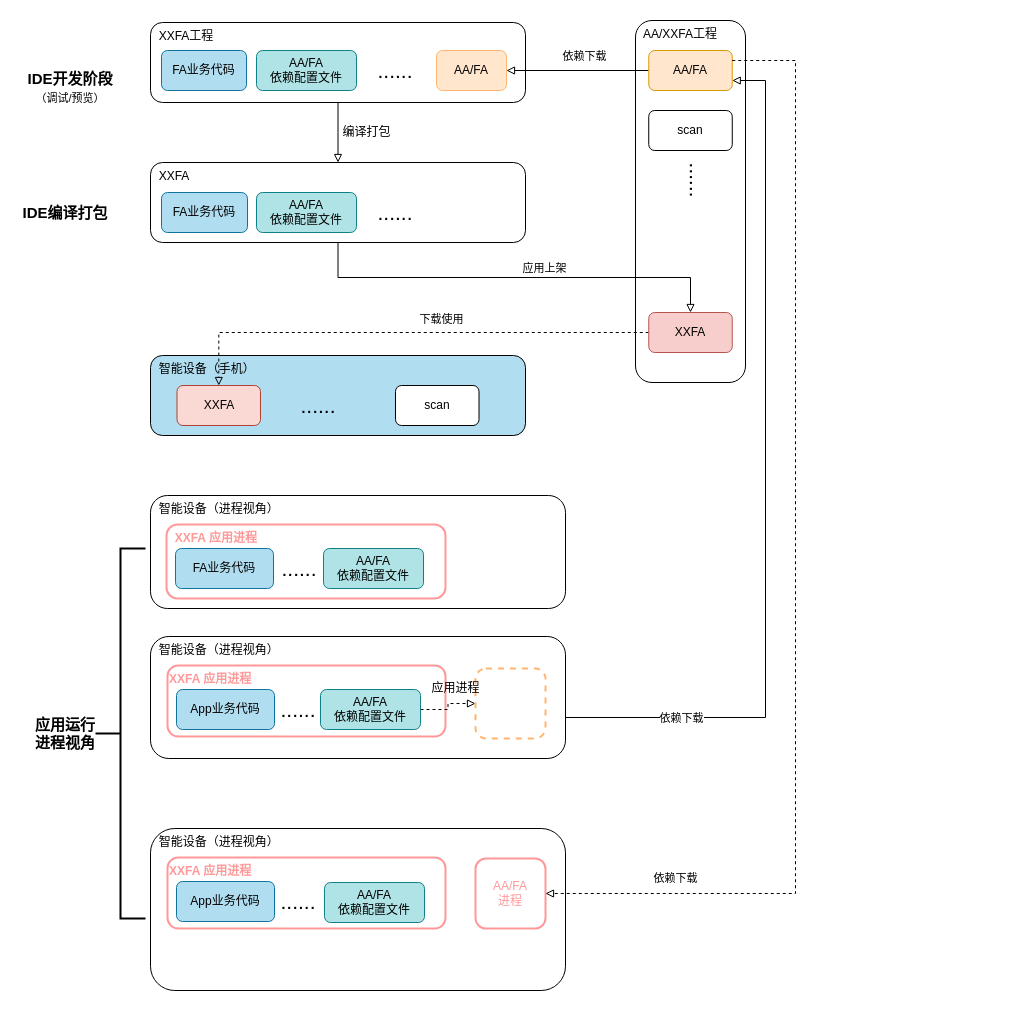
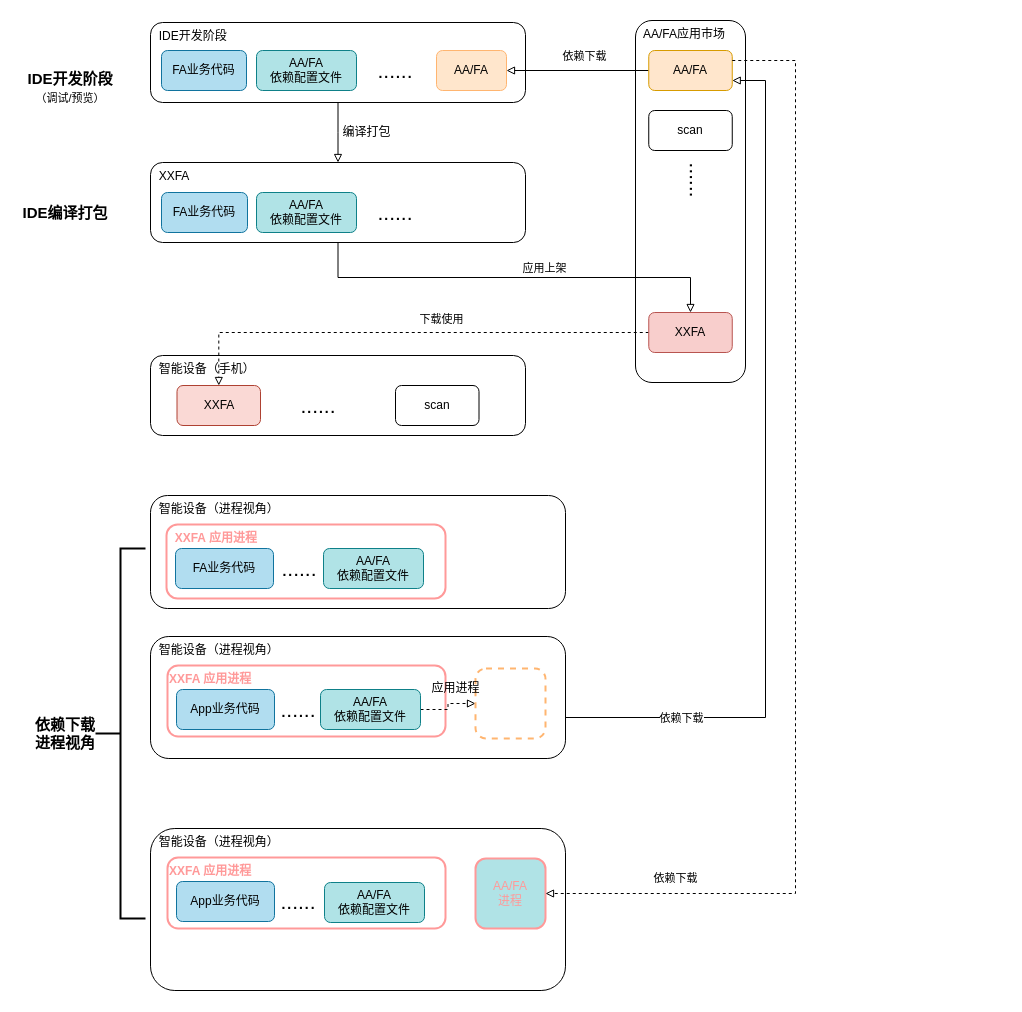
(673, 35) -> (678, 35)
(178, 37) -> (187, 37)
(338, 396) -> (338, 396)
(66, 734) -> (66, 734)
(511, 894) -> (511, 894)
